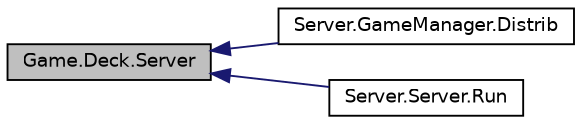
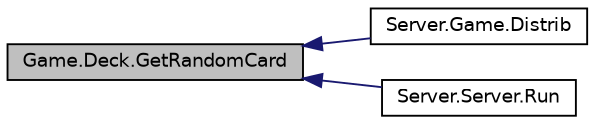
(426, 26) -> (479, 26)
(109, 62) -> (155, 62)
